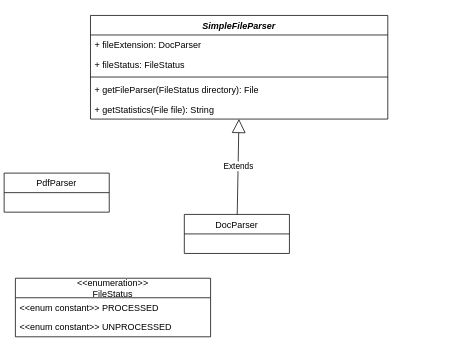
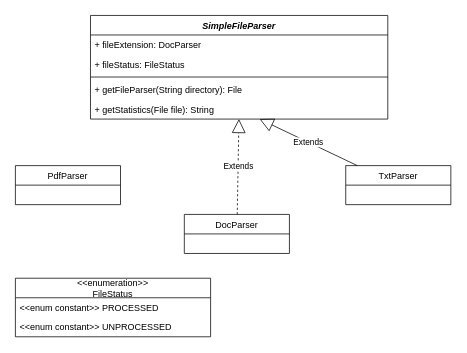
(190, 90) -> (181, 90)
none -> (312, 144)
none -> (398, 185)
(57, 192) -> (68, 185)
(237, 192) -> (237, 192)
